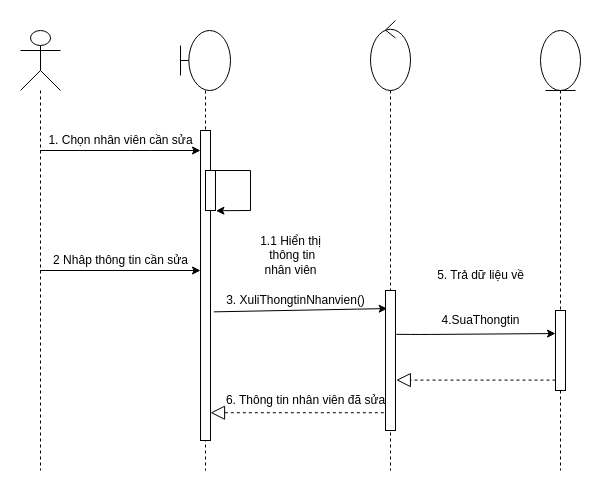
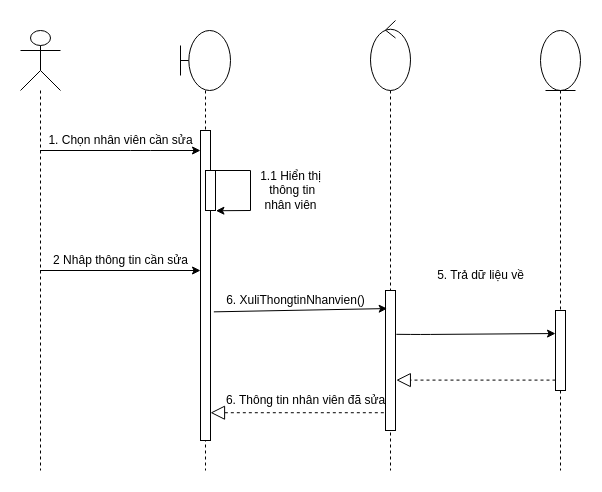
(291, 256) -> (291, 191)
(296, 301) -> (296, 301)
(481, 321) -> none
